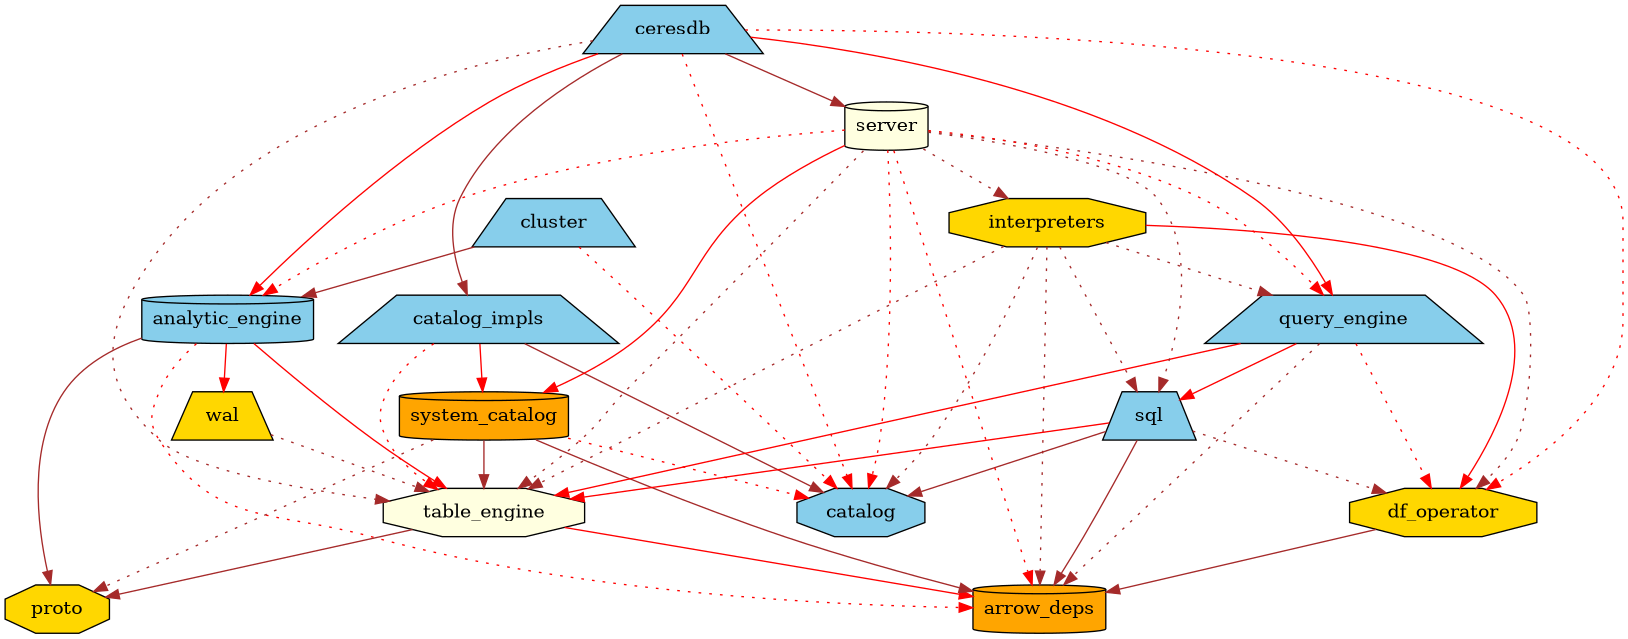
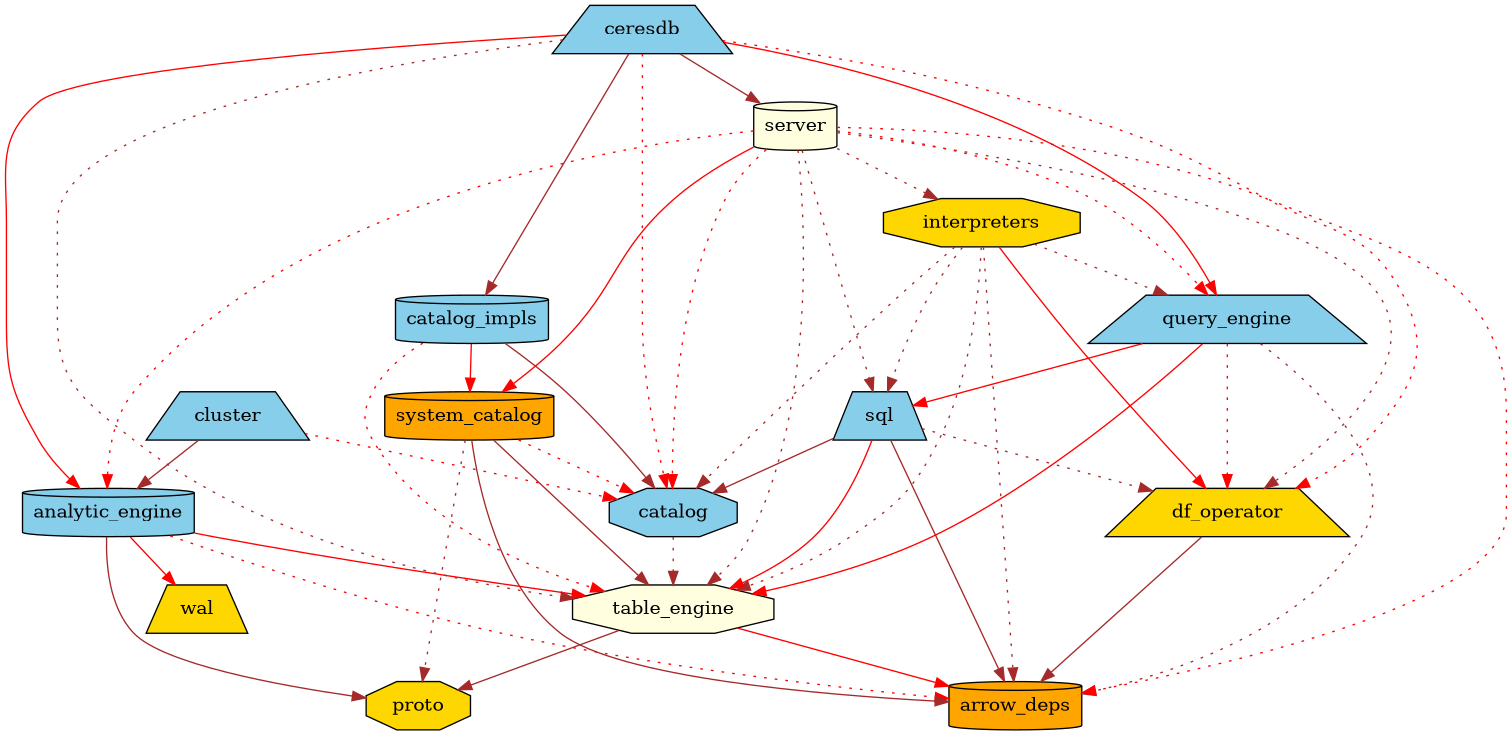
(479, 319) -> (472, 319)
(343, 461) -> (673, 554)
(1443, 513) -> (1227, 513)
